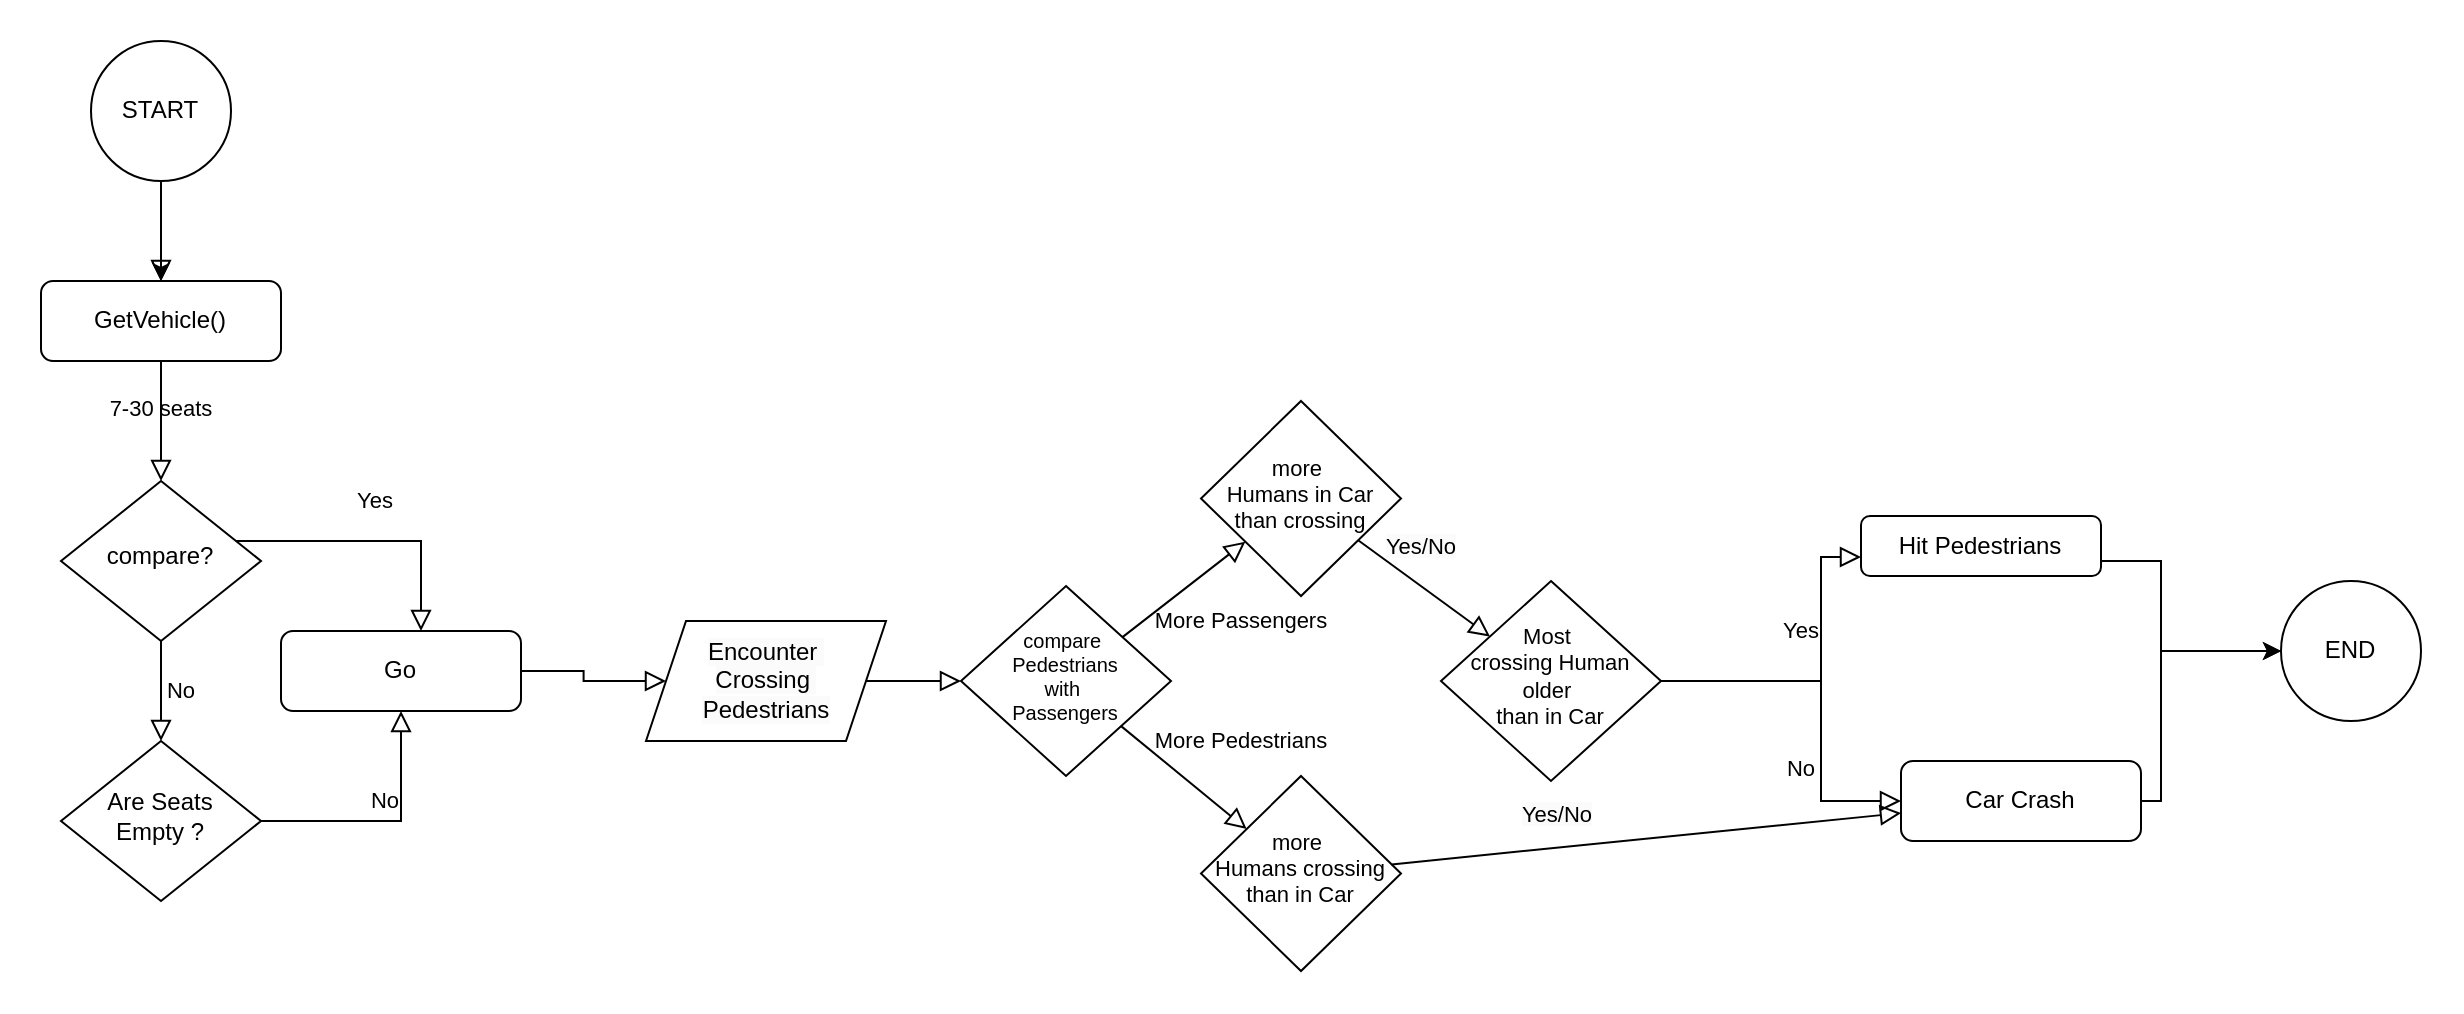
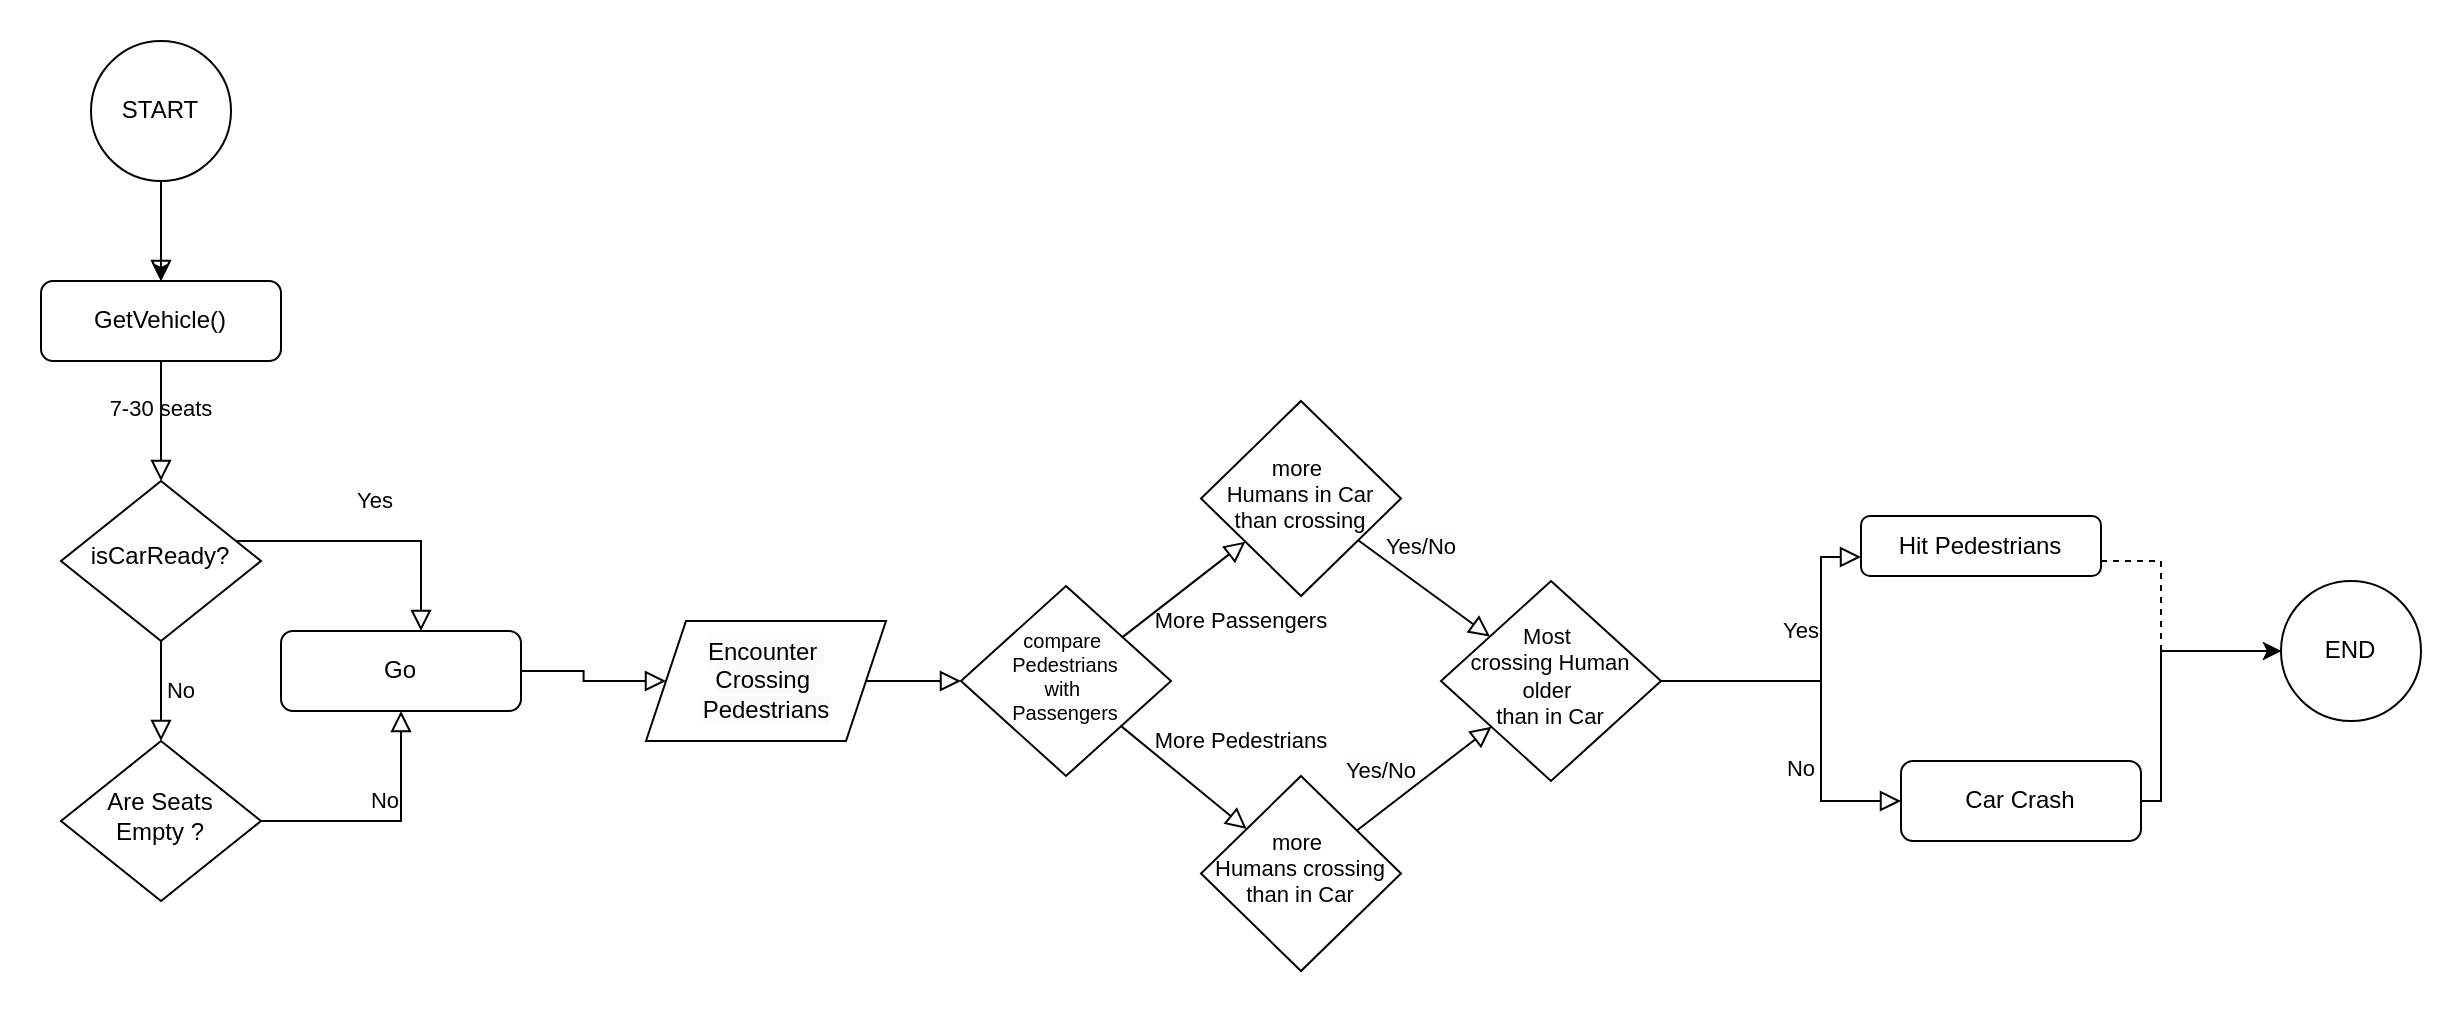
(161, 557) -> (161, 557)
(2161, 574) -> (2161, 574)
(1636, 840) -> (1416, 785)
